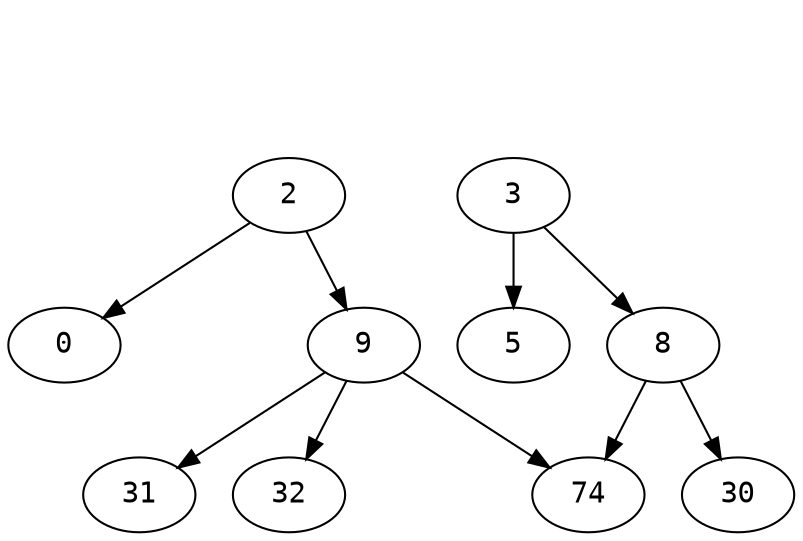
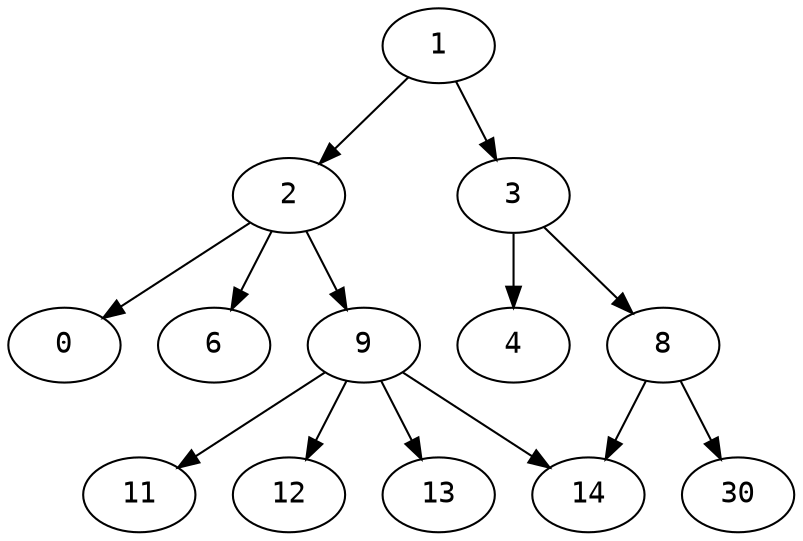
none -> (439, 46)
none -> (214, 345)
(514, 345) -> (514, 345)
(139, 495) -> (139, 495)
(289, 495) -> (289, 495)
none -> (439, 495)
(588, 495) -> (588, 495)
